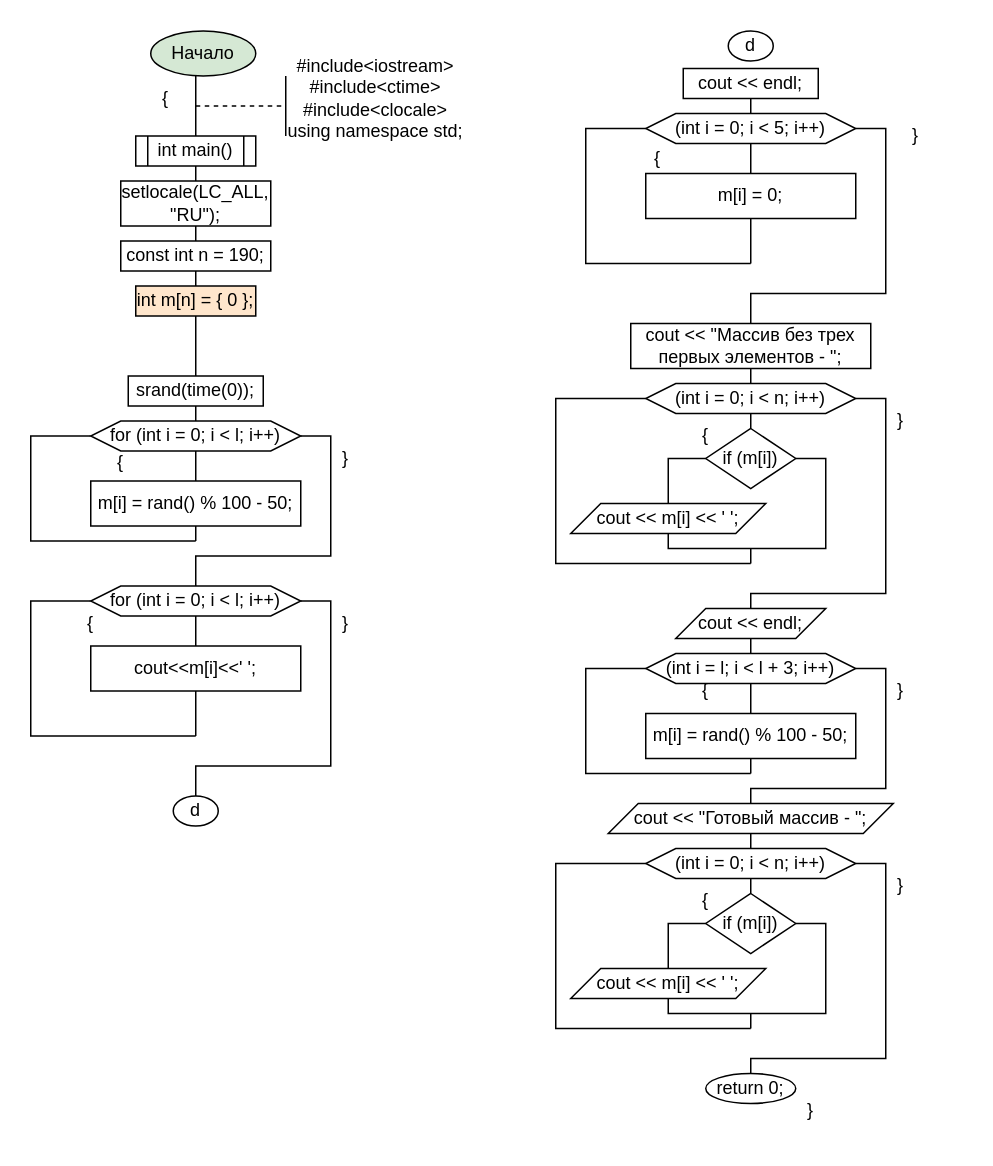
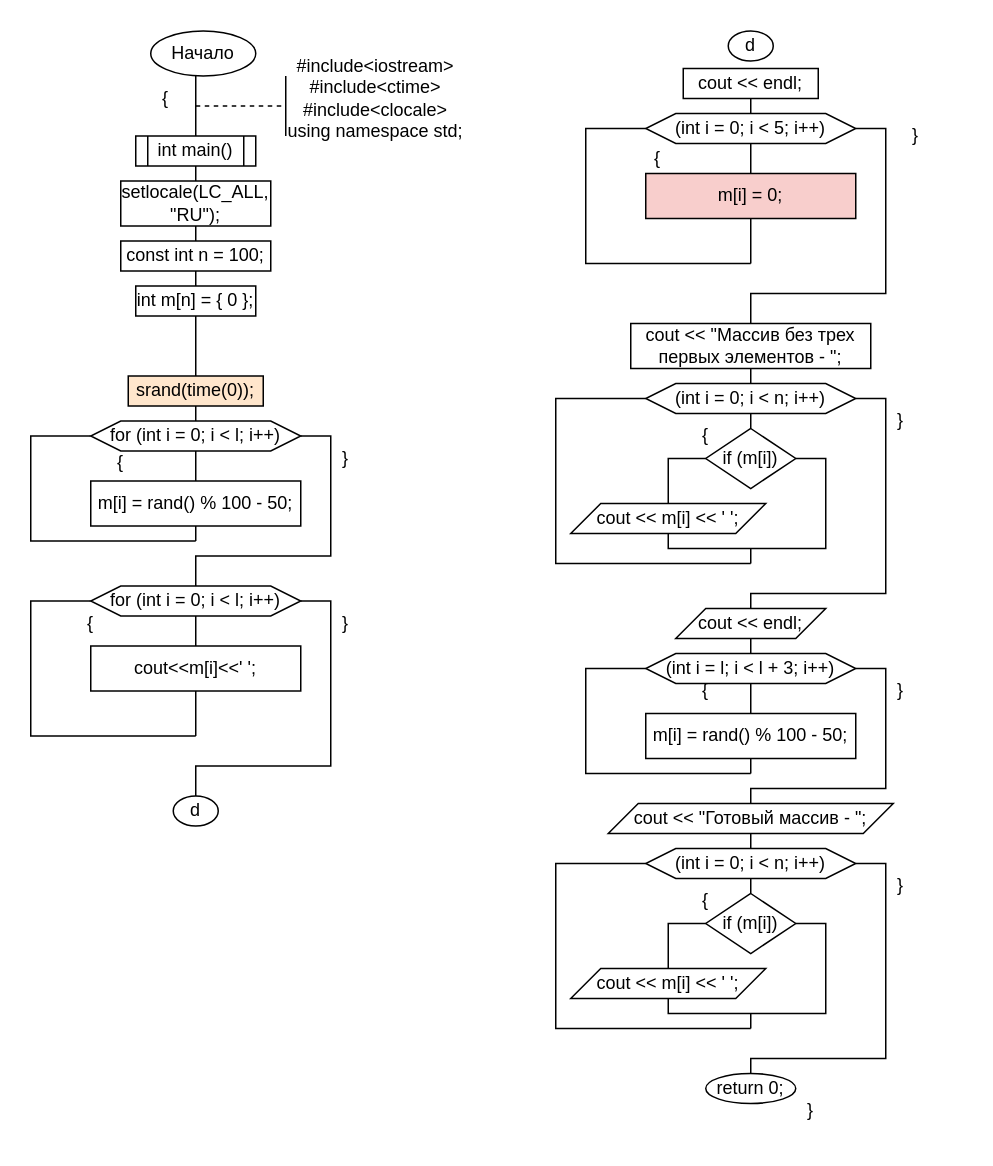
(203, 53) -> (203, 53)
(751, 196) -> (751, 196)
(196, 256) -> (196, 256)
(196, 301) -> (196, 301)
(196, 391) -> (196, 391)
